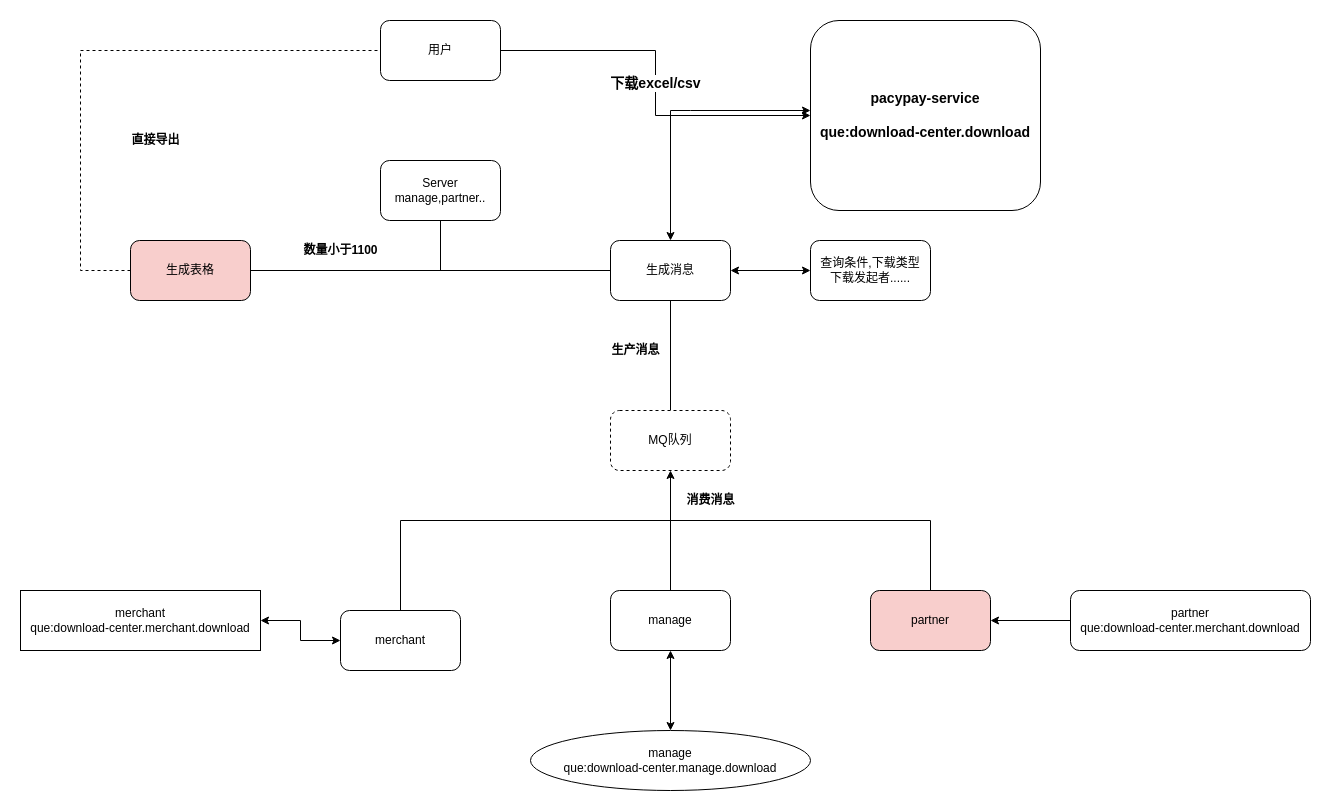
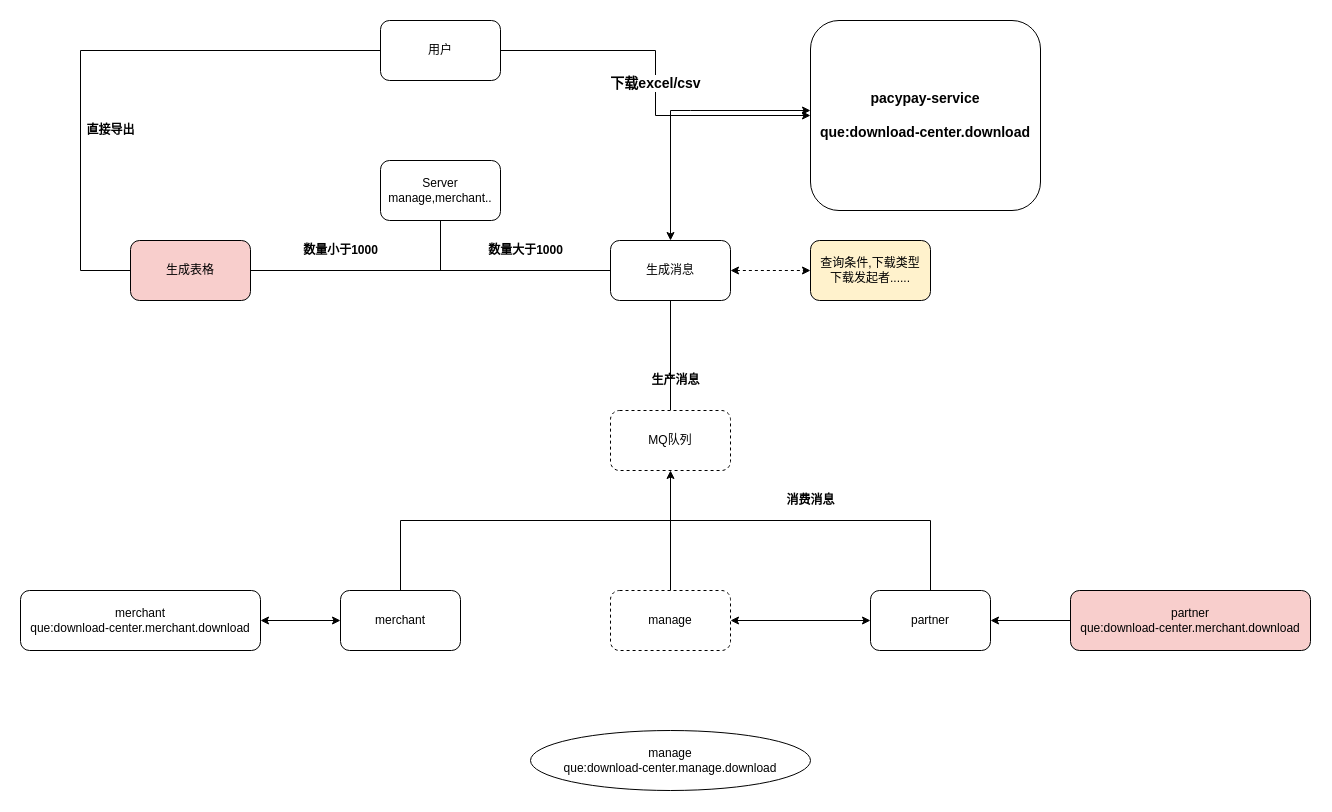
(97, 51) -> (97, 51)
(156, 141) -> (111, 131)
(441, 191) -> (441, 191)
(341, 251) -> (341, 251)
none -> (526, 251)
(771, 271) -> (771, 271)
(871, 271) -> (871, 271)
(636, 351) -> (676, 381)
(711, 501) -> (811, 501)
(141, 621) -> (141, 621)
(671, 621) -> (671, 621)
(931, 621) -> (931, 621)
(1191, 621) -> (1191, 621)
(401, 641) -> (401, 621)
(671, 690) -> (800, 621)
